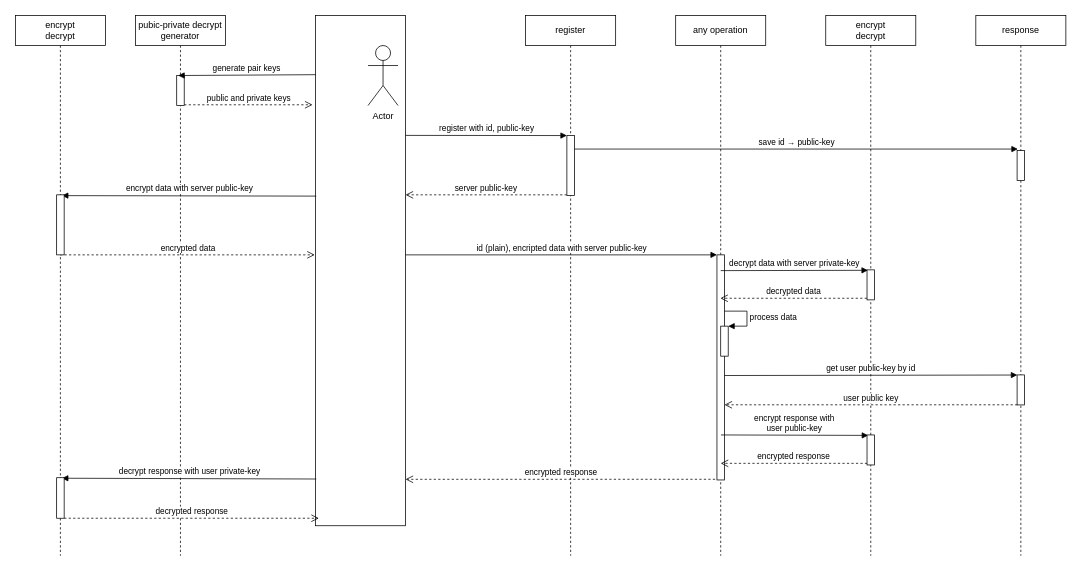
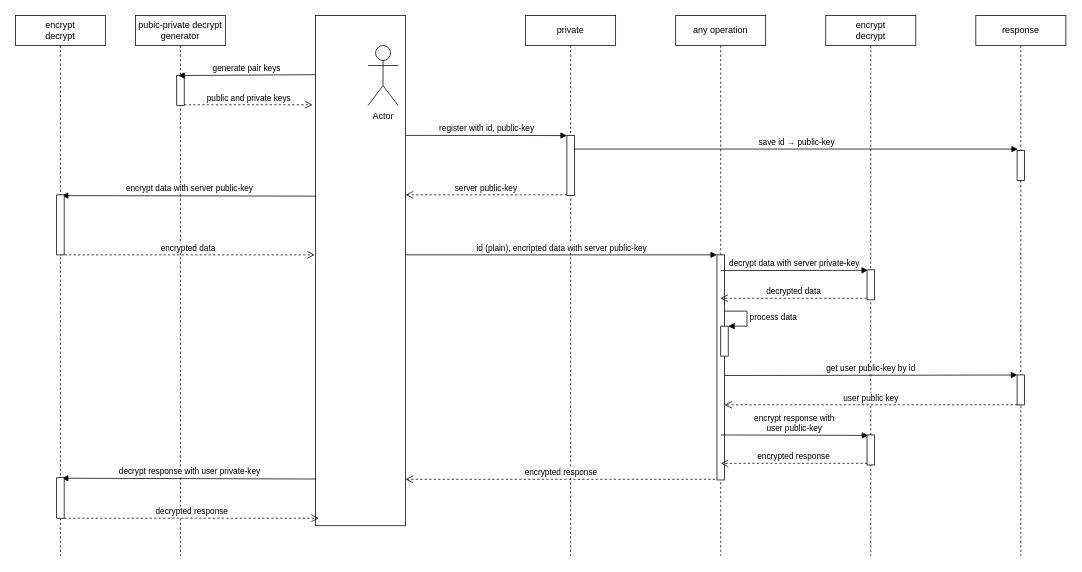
(570, 30) -> (570, 30)
